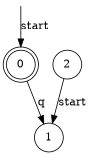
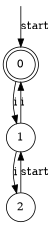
(42, 103) -> (16, 103)
none -> (21, 107)
none -> (13, 168)
